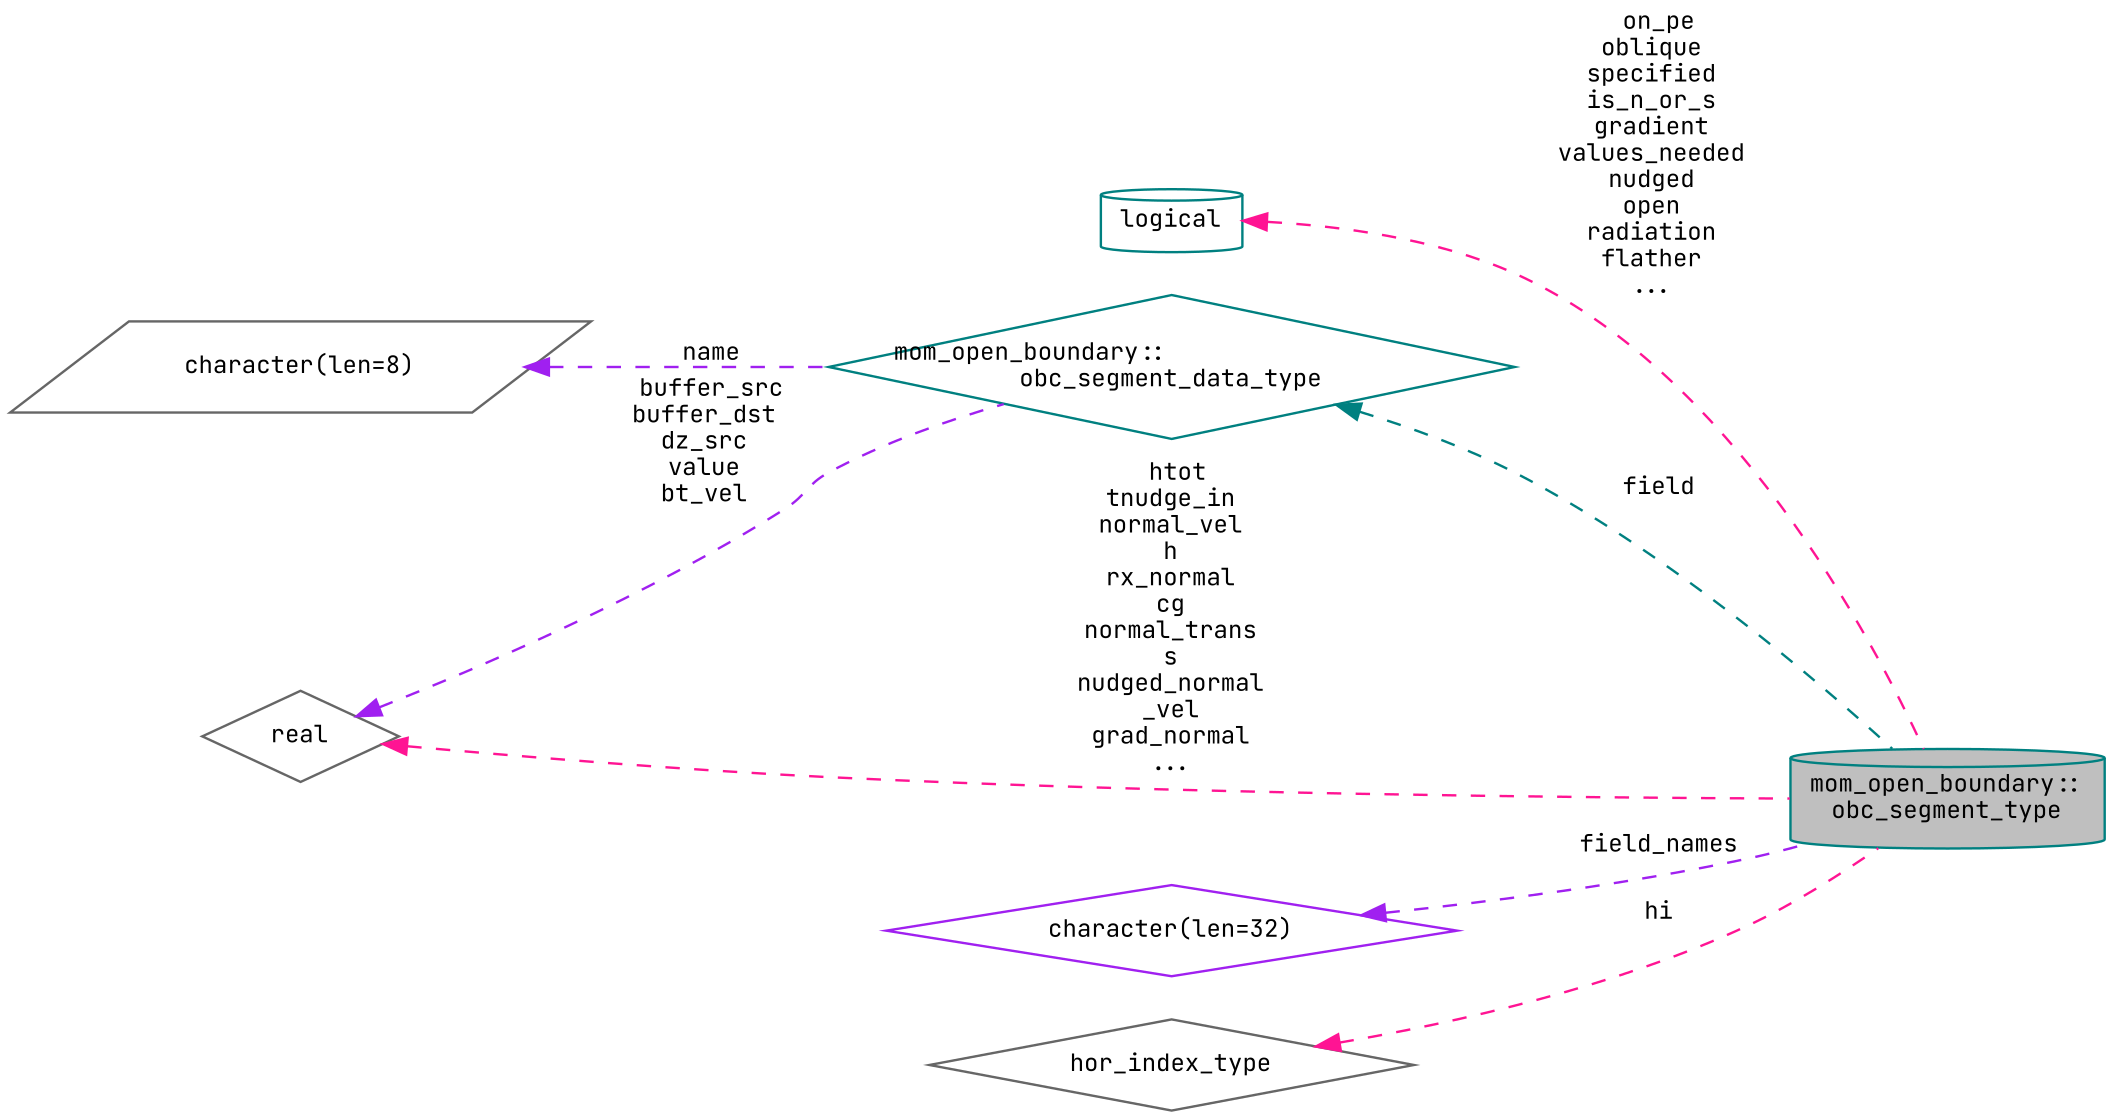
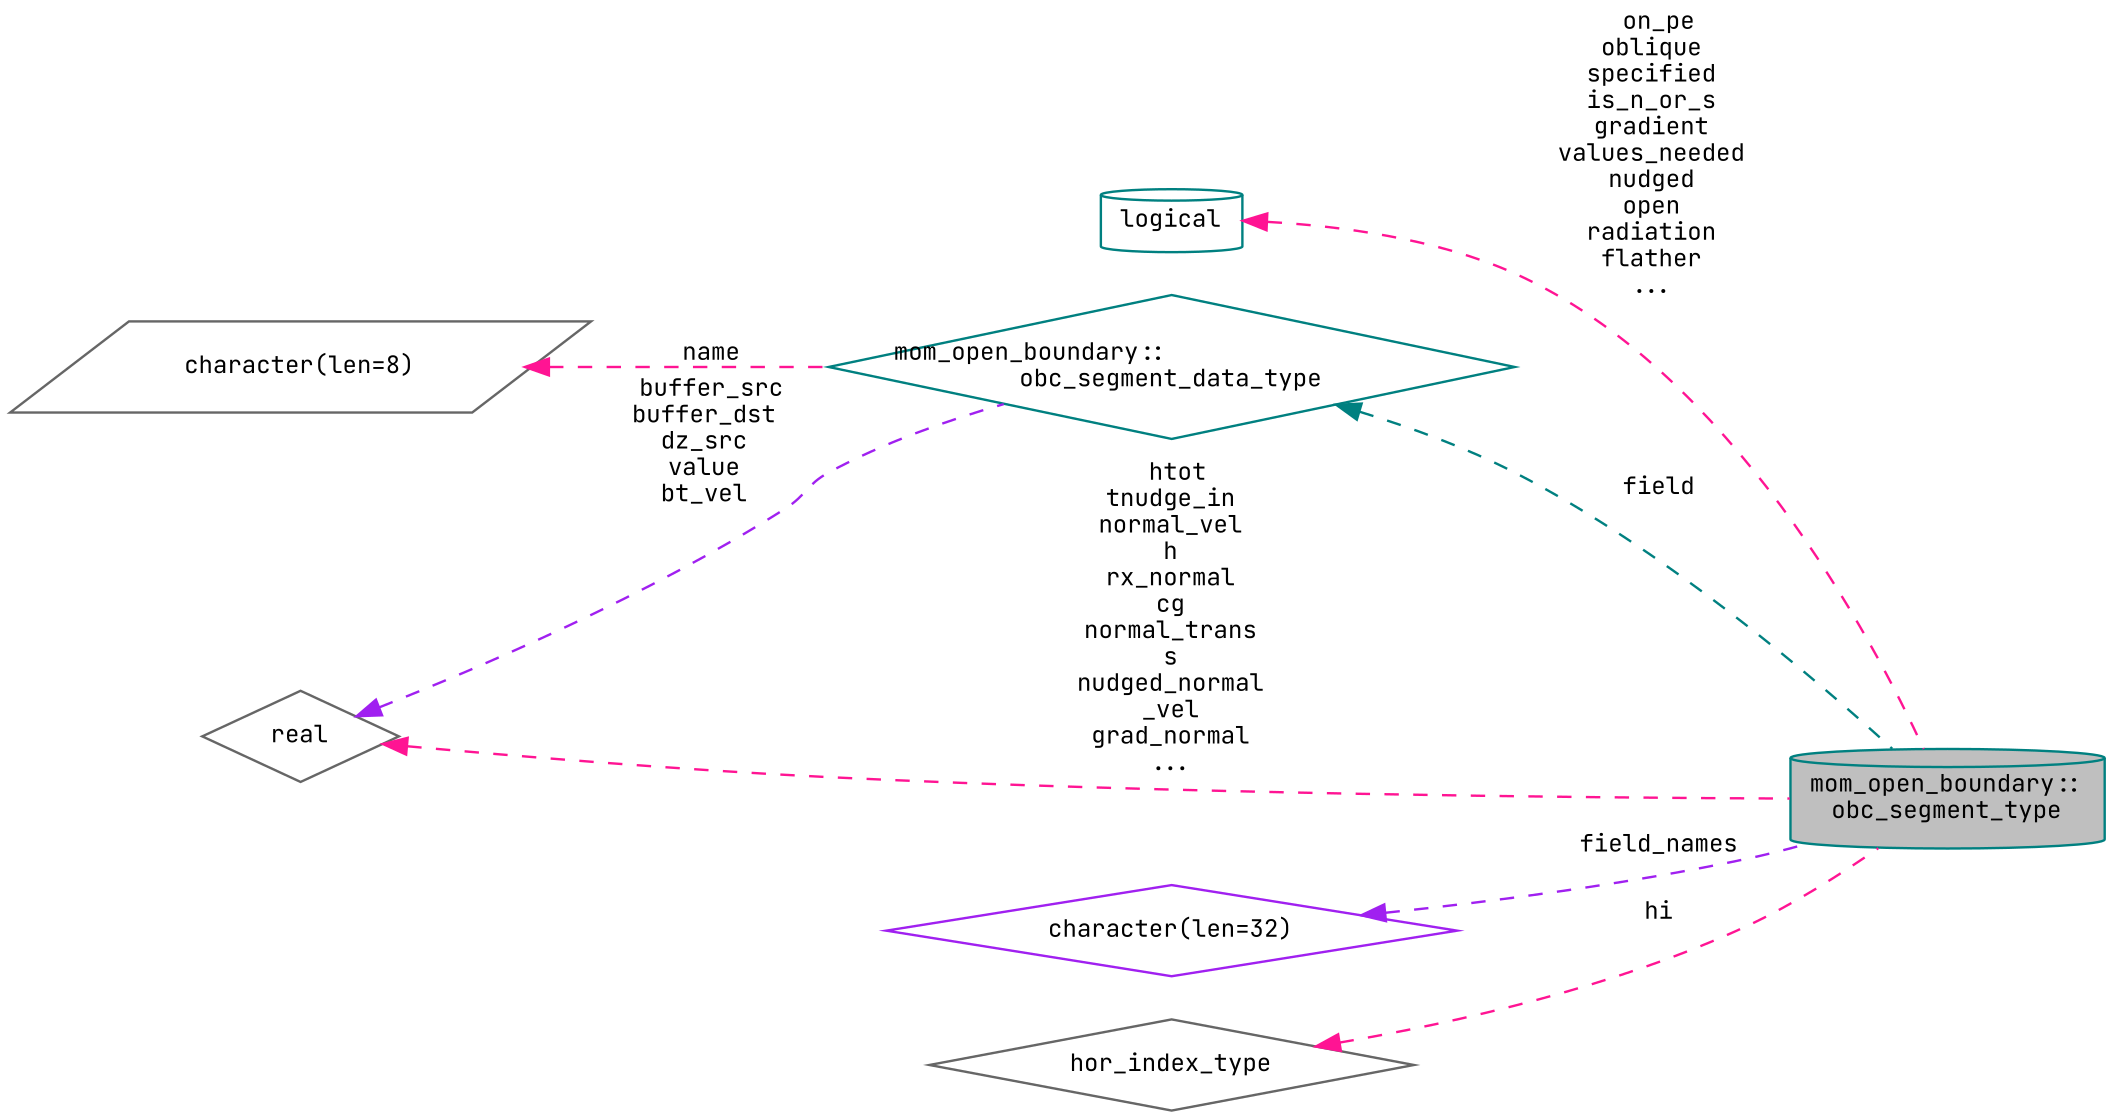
(689, 367) -> (689, 367)
